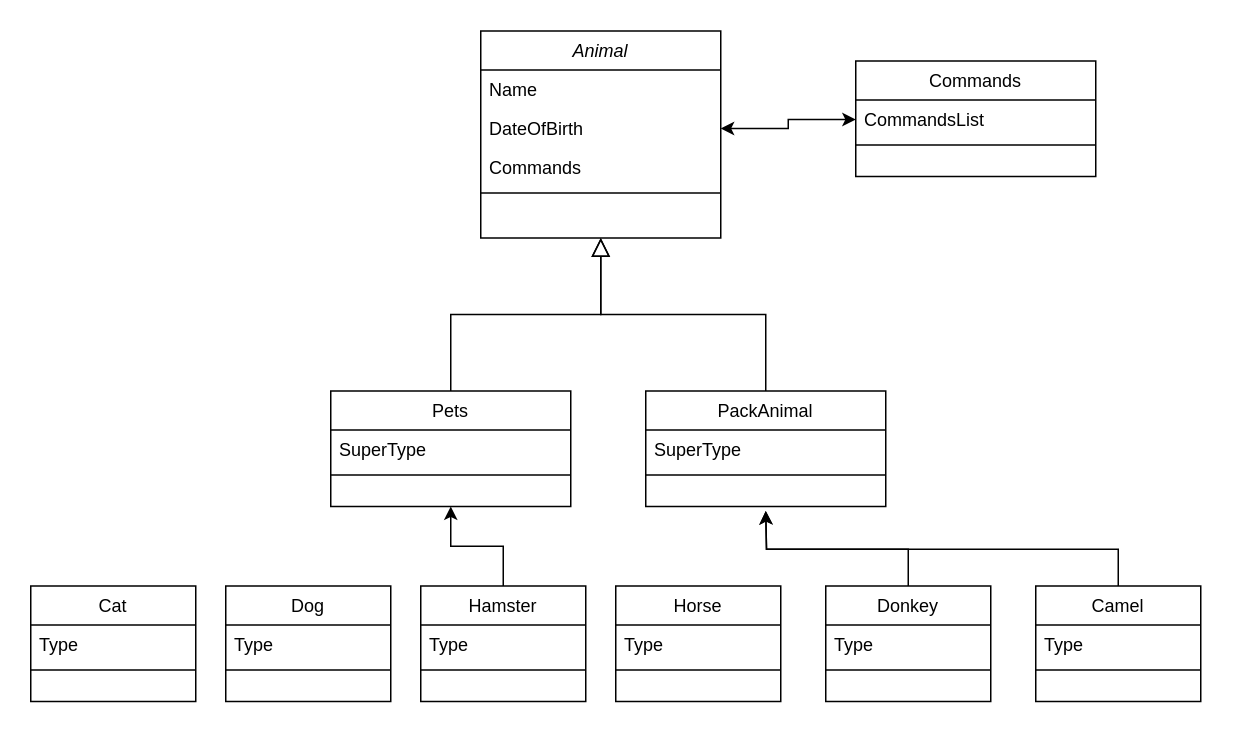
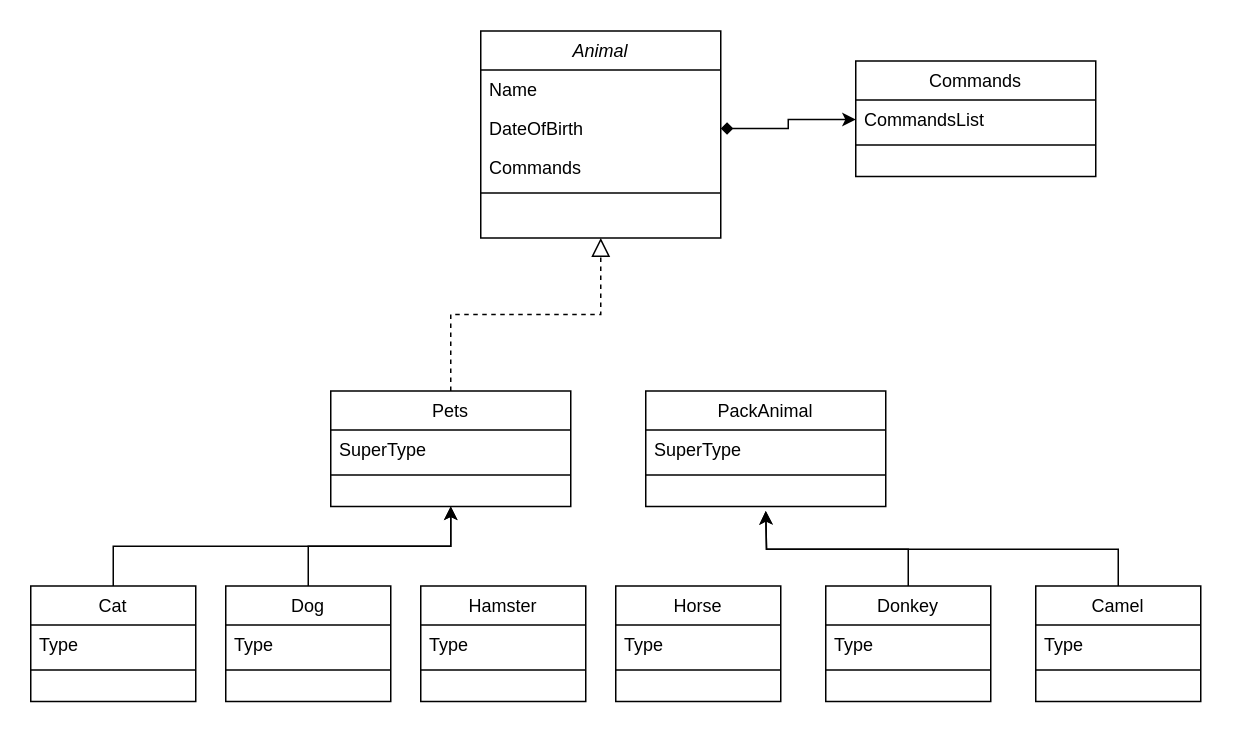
(732, 128) -> (733, 128)
(488, 314) -> (488, 314)
(722, 314) -> none
none -> (189, 546)
(497, 546) -> none
none -> (308, 567)
